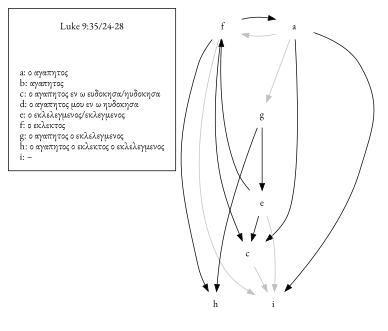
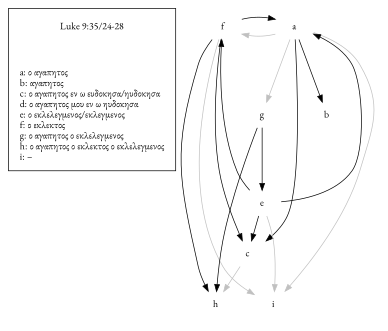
none -> (327, 115)
none -> (361, 136)
(365, 155) -> (365, 155)
(259, 276) -> (235, 275)
